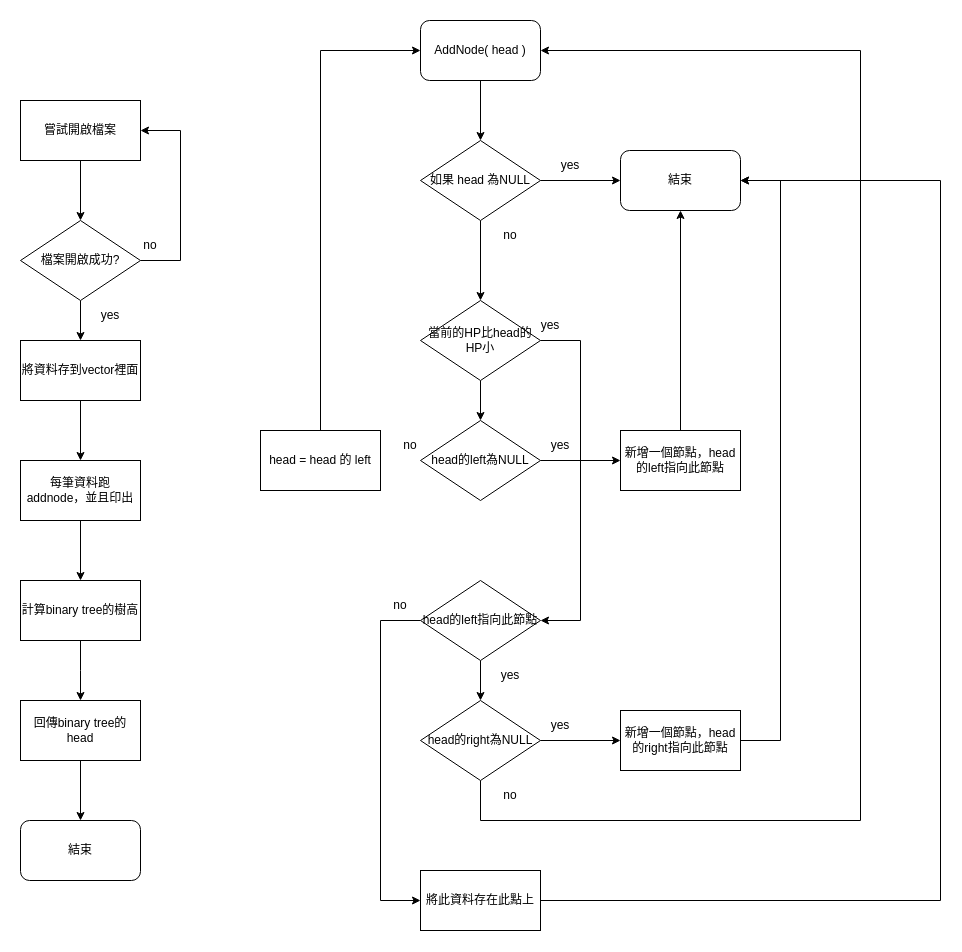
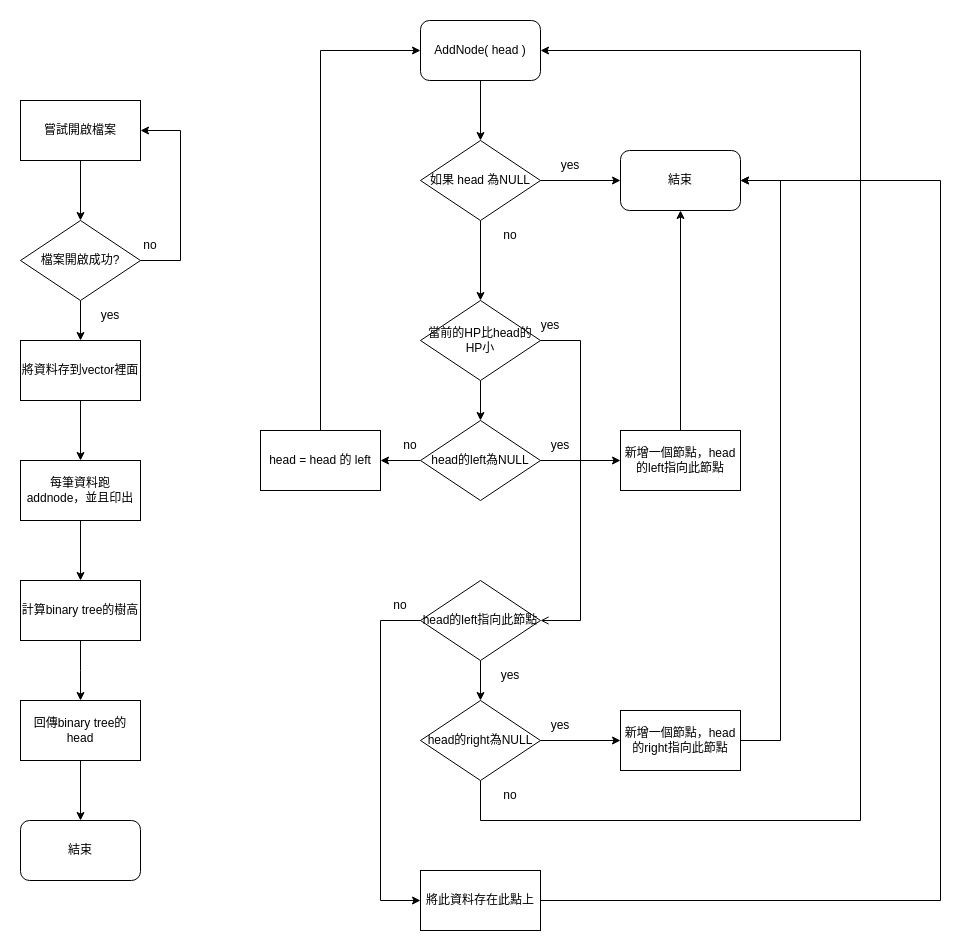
none -> (404, 461)
(548, 621) -> (546, 621)
